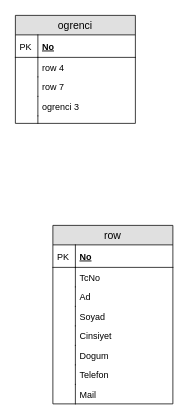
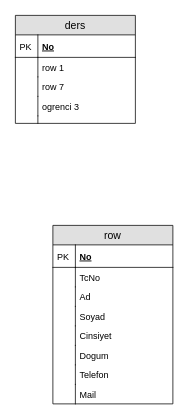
(75, 26) -> (75, 26)
(53, 68) -> (53, 68)
